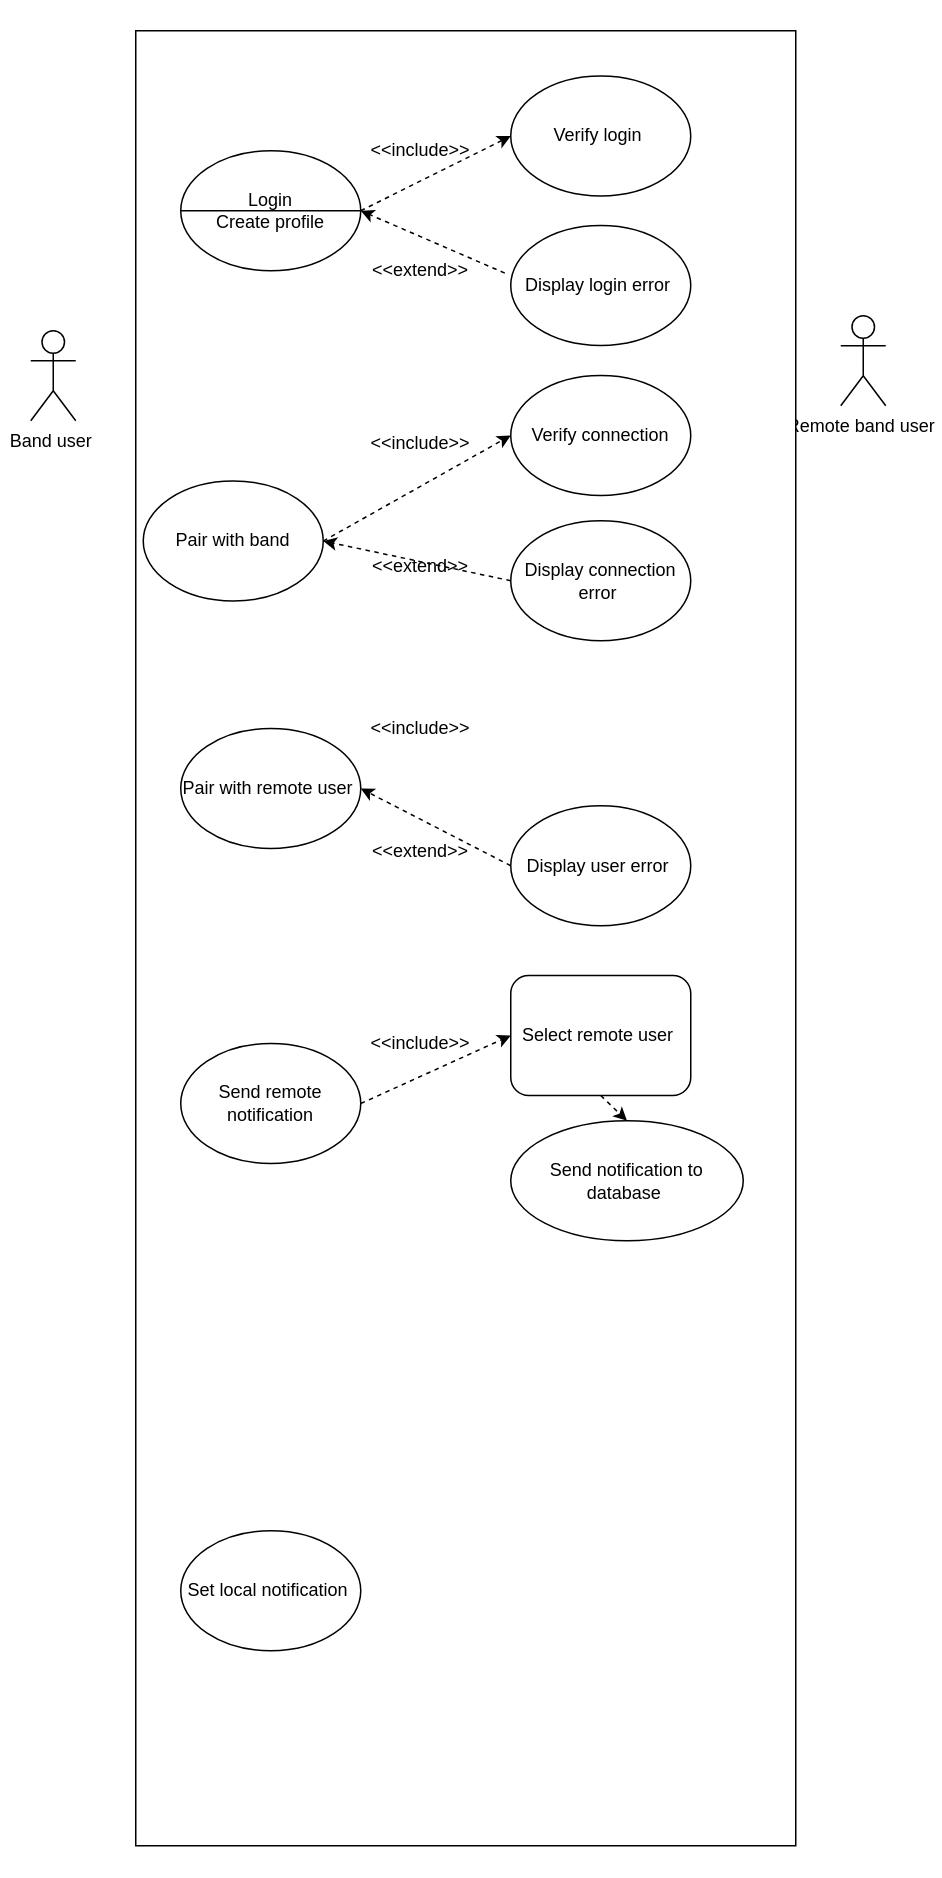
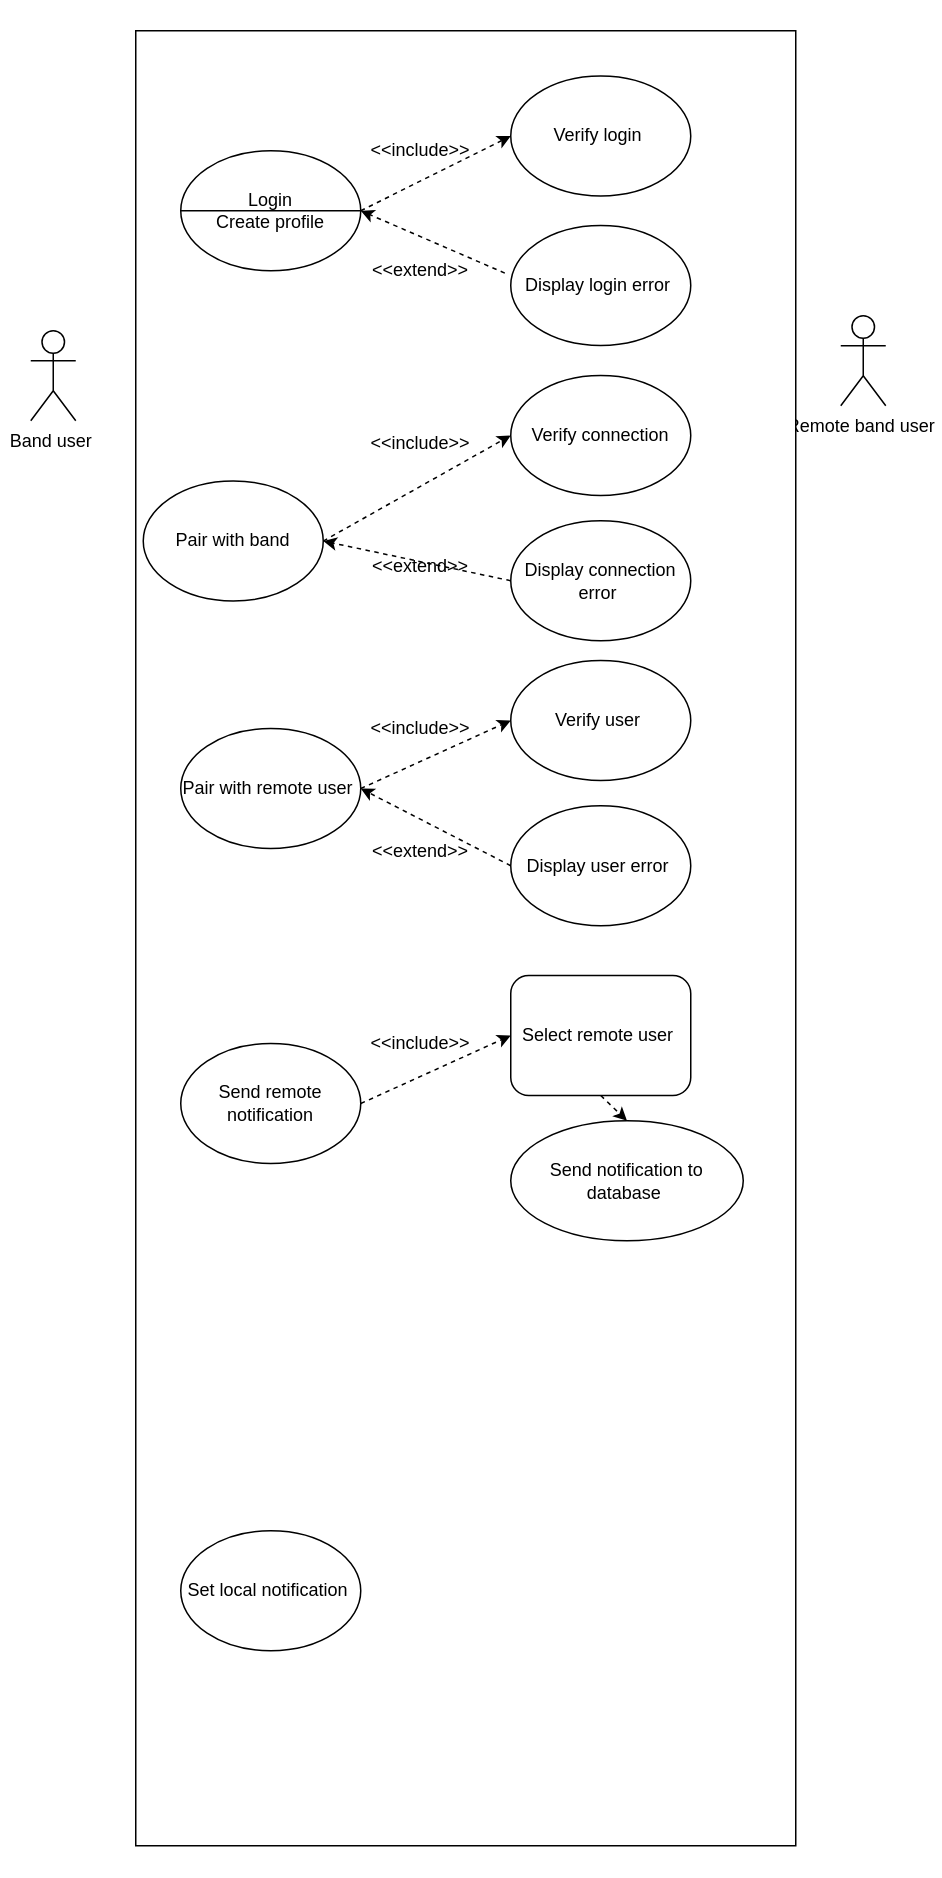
none -> (601, 720)
none -> (431, 757)
